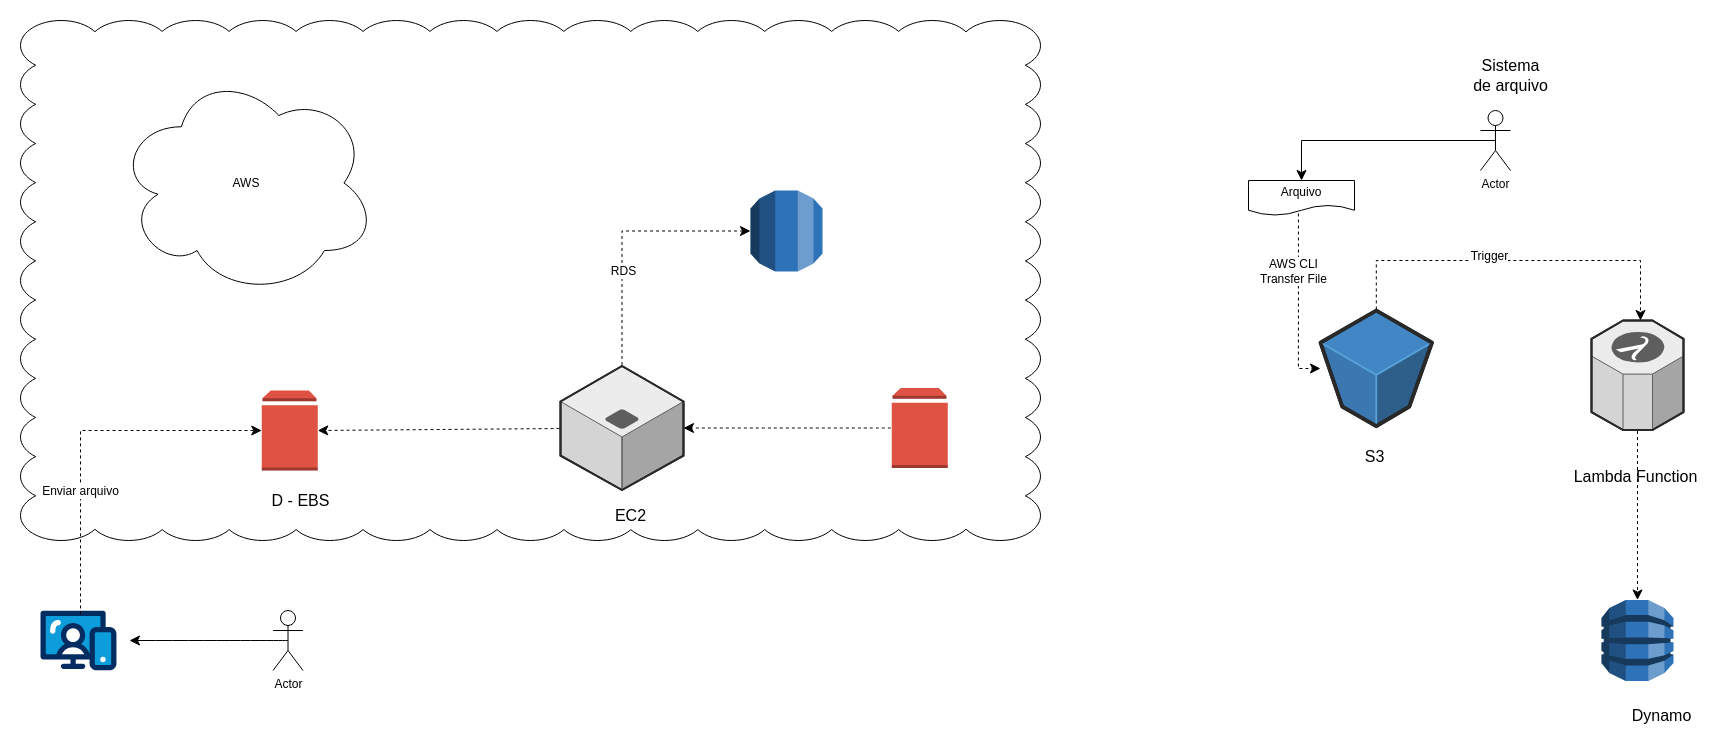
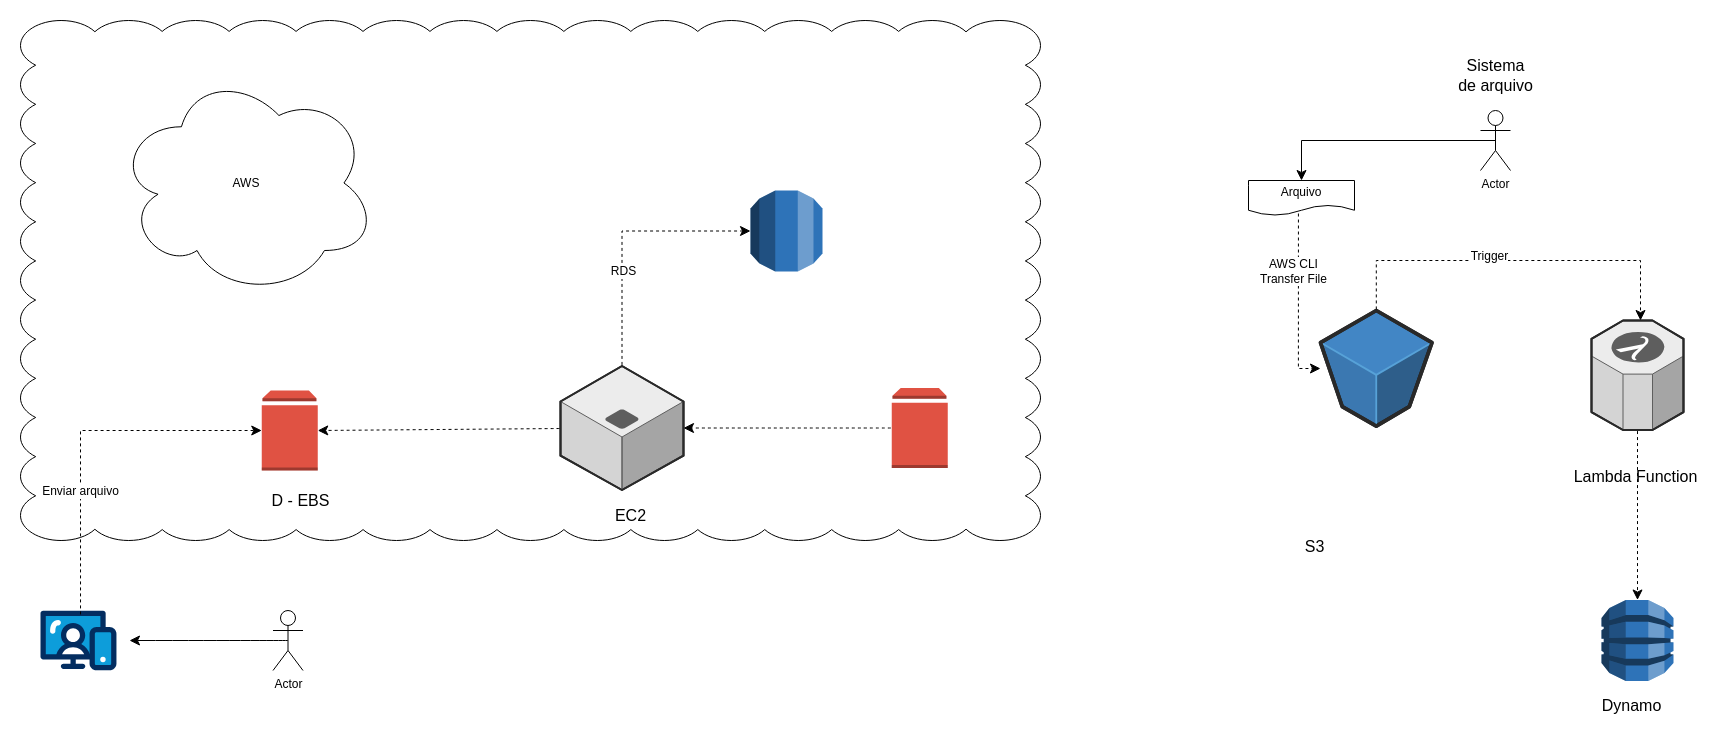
(1511, 76) -> (1496, 76)
(1375, 457) -> (1315, 547)
(1662, 716) -> (1632, 706)
